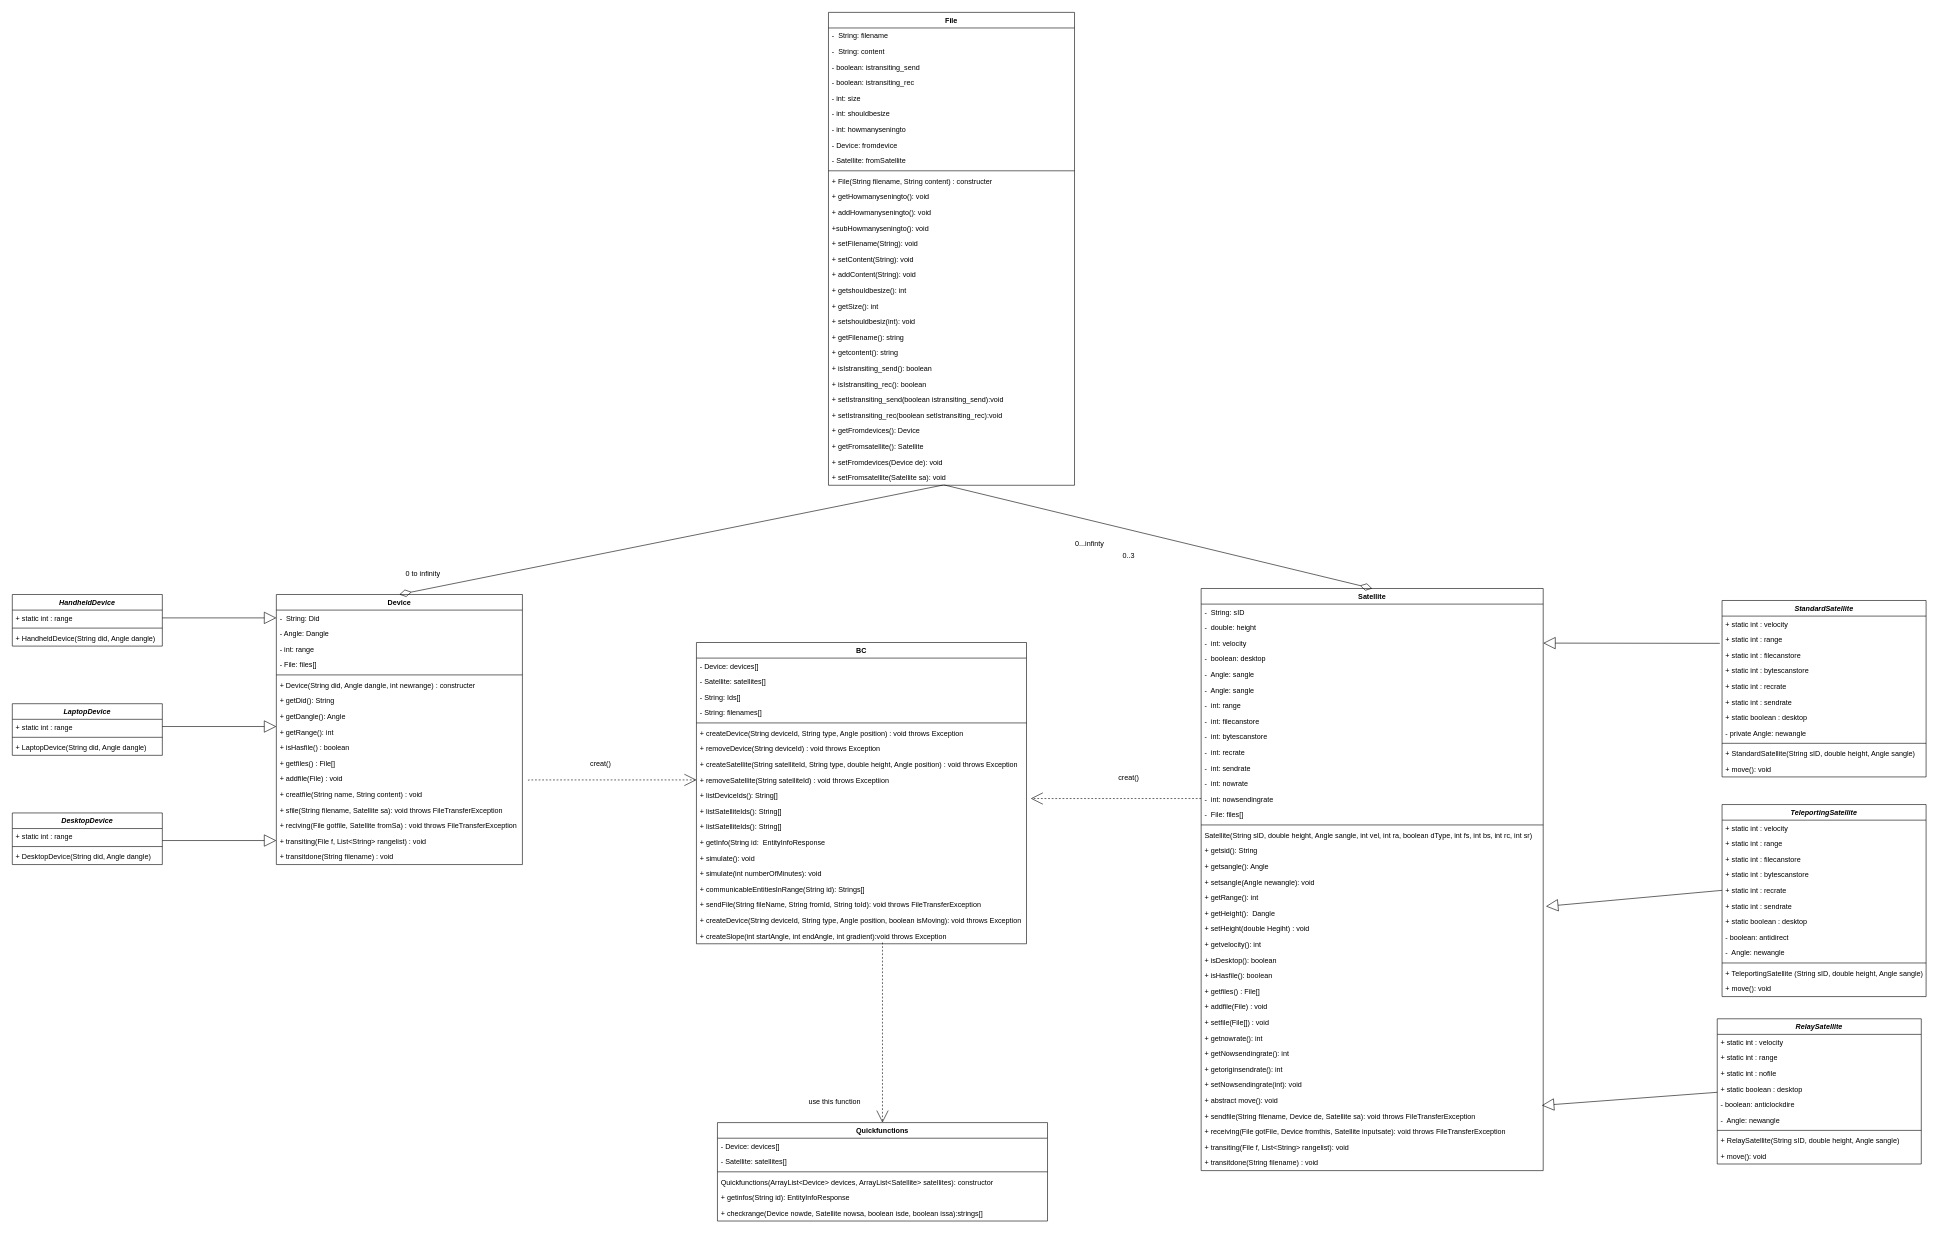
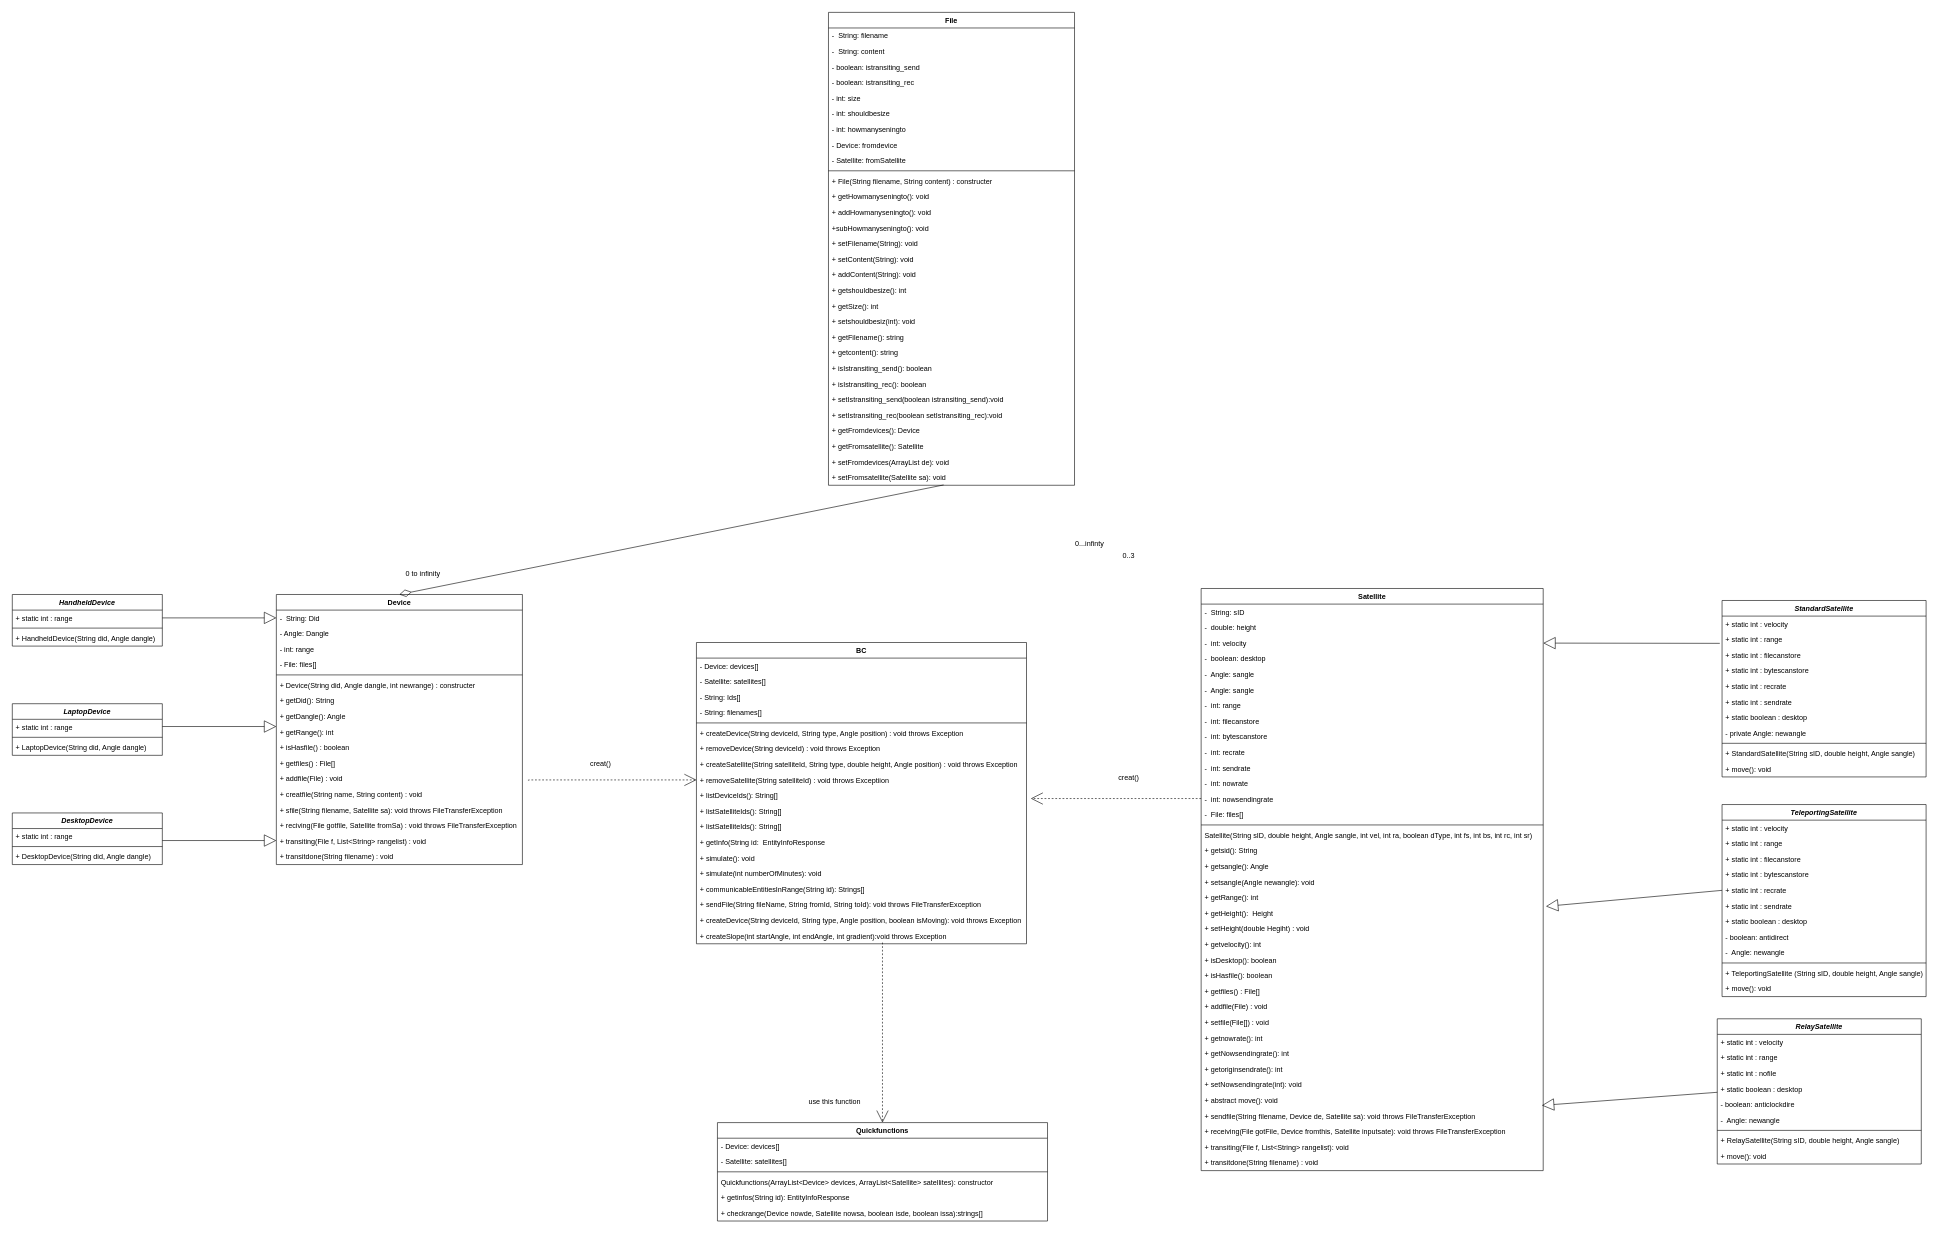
(893, 462) -> (899, 462)
(1156, 536) -> none
(1244, 913) -> (1244, 913)
